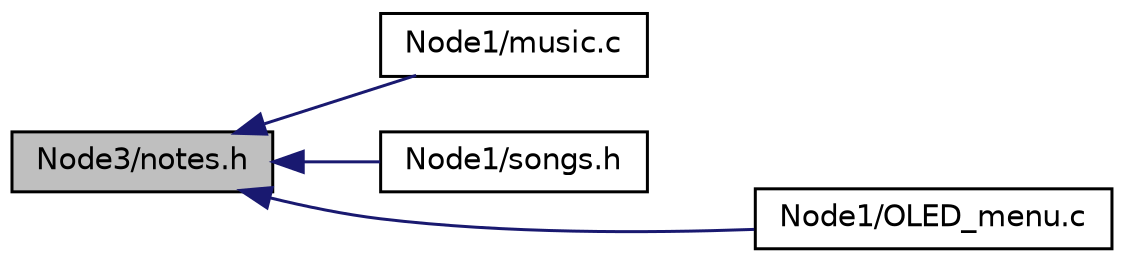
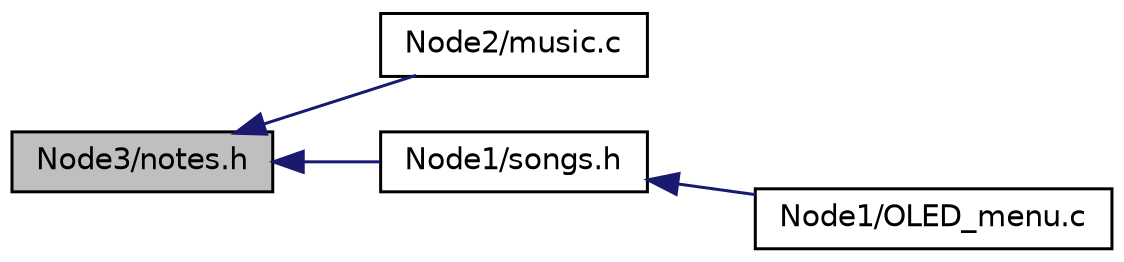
(514, 45) -> (514, 45)
(511, 229) -> (717, 189)
